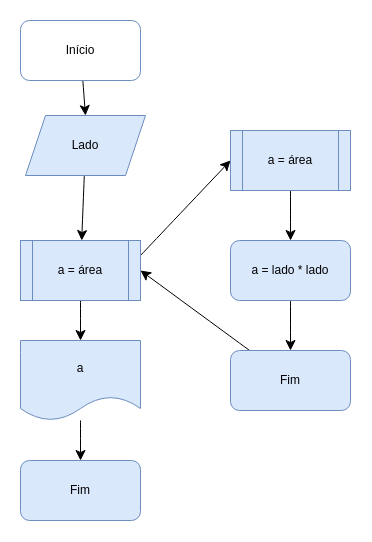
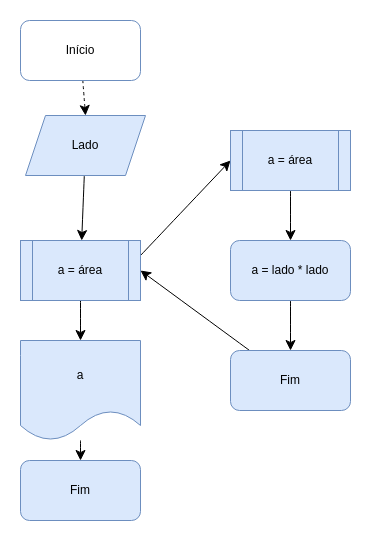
(84, 94) -> (84, 94)
(81, 381) -> (81, 391)
